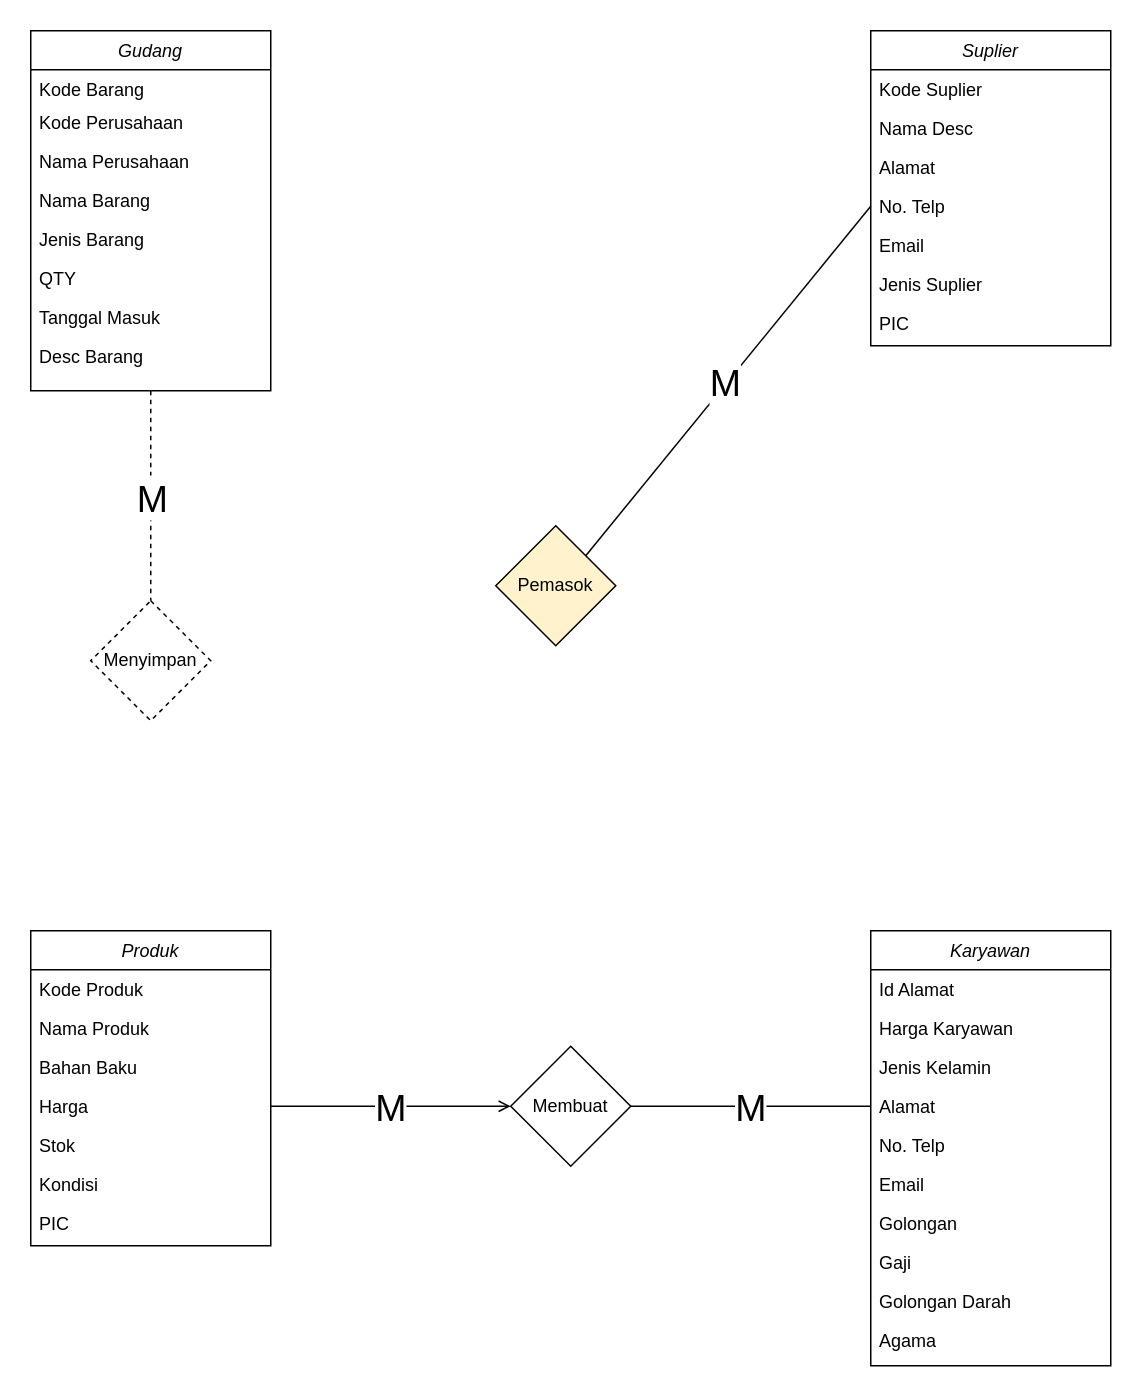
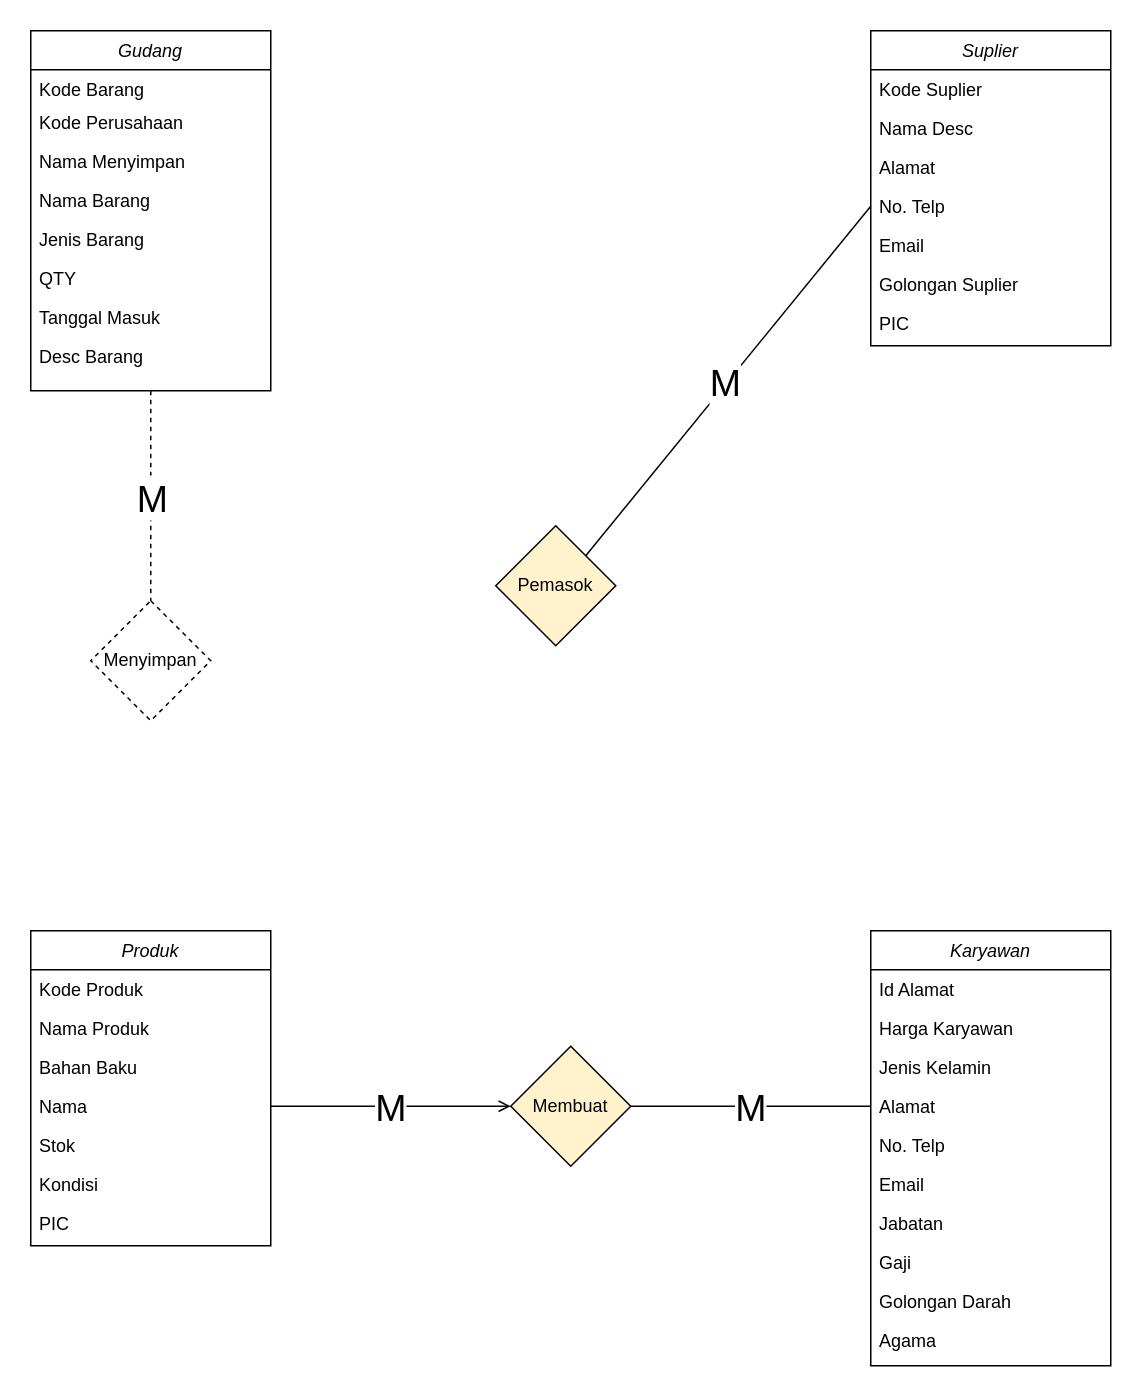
(112, 162) -> (105, 162)
(935, 285) -> (950, 285)
(571, 1106) -> (571, 1106)
(64, 1107) -> (59, 1107)
(917, 1224) -> (914, 1224)
